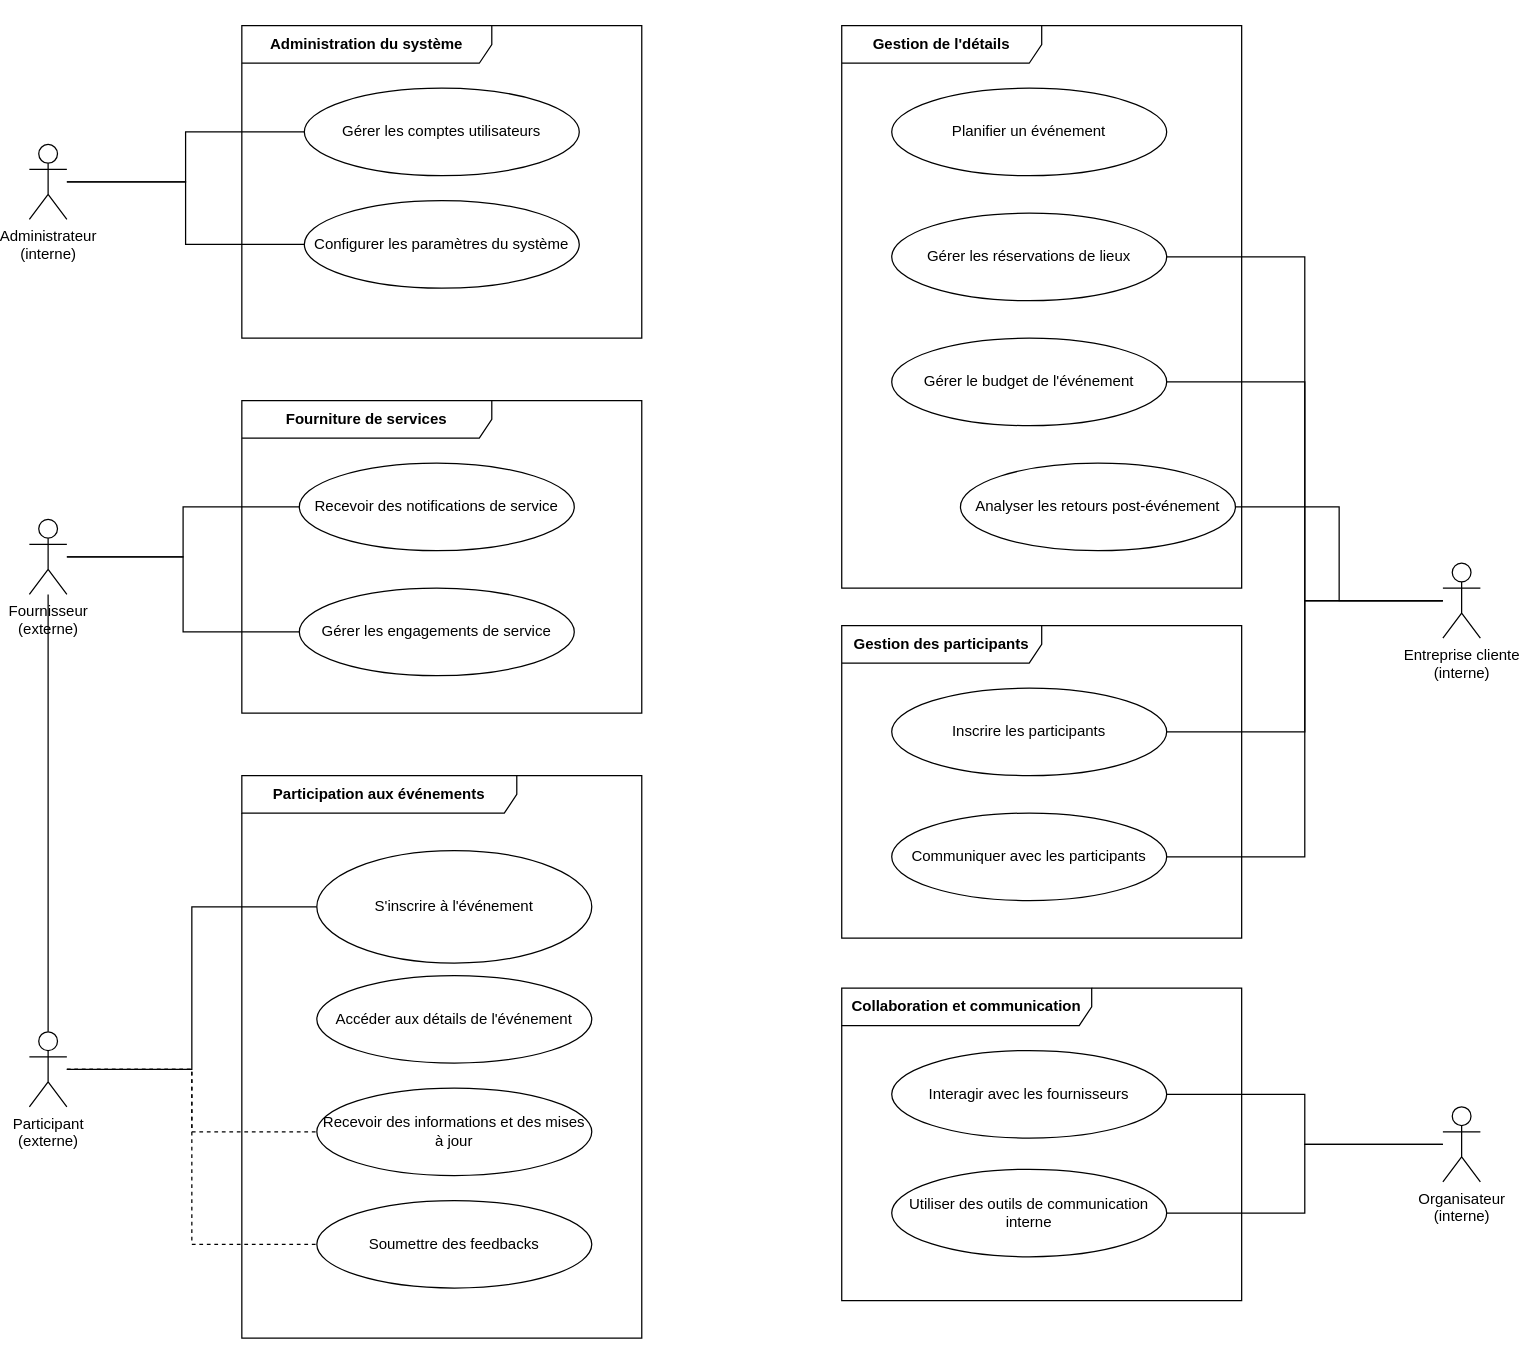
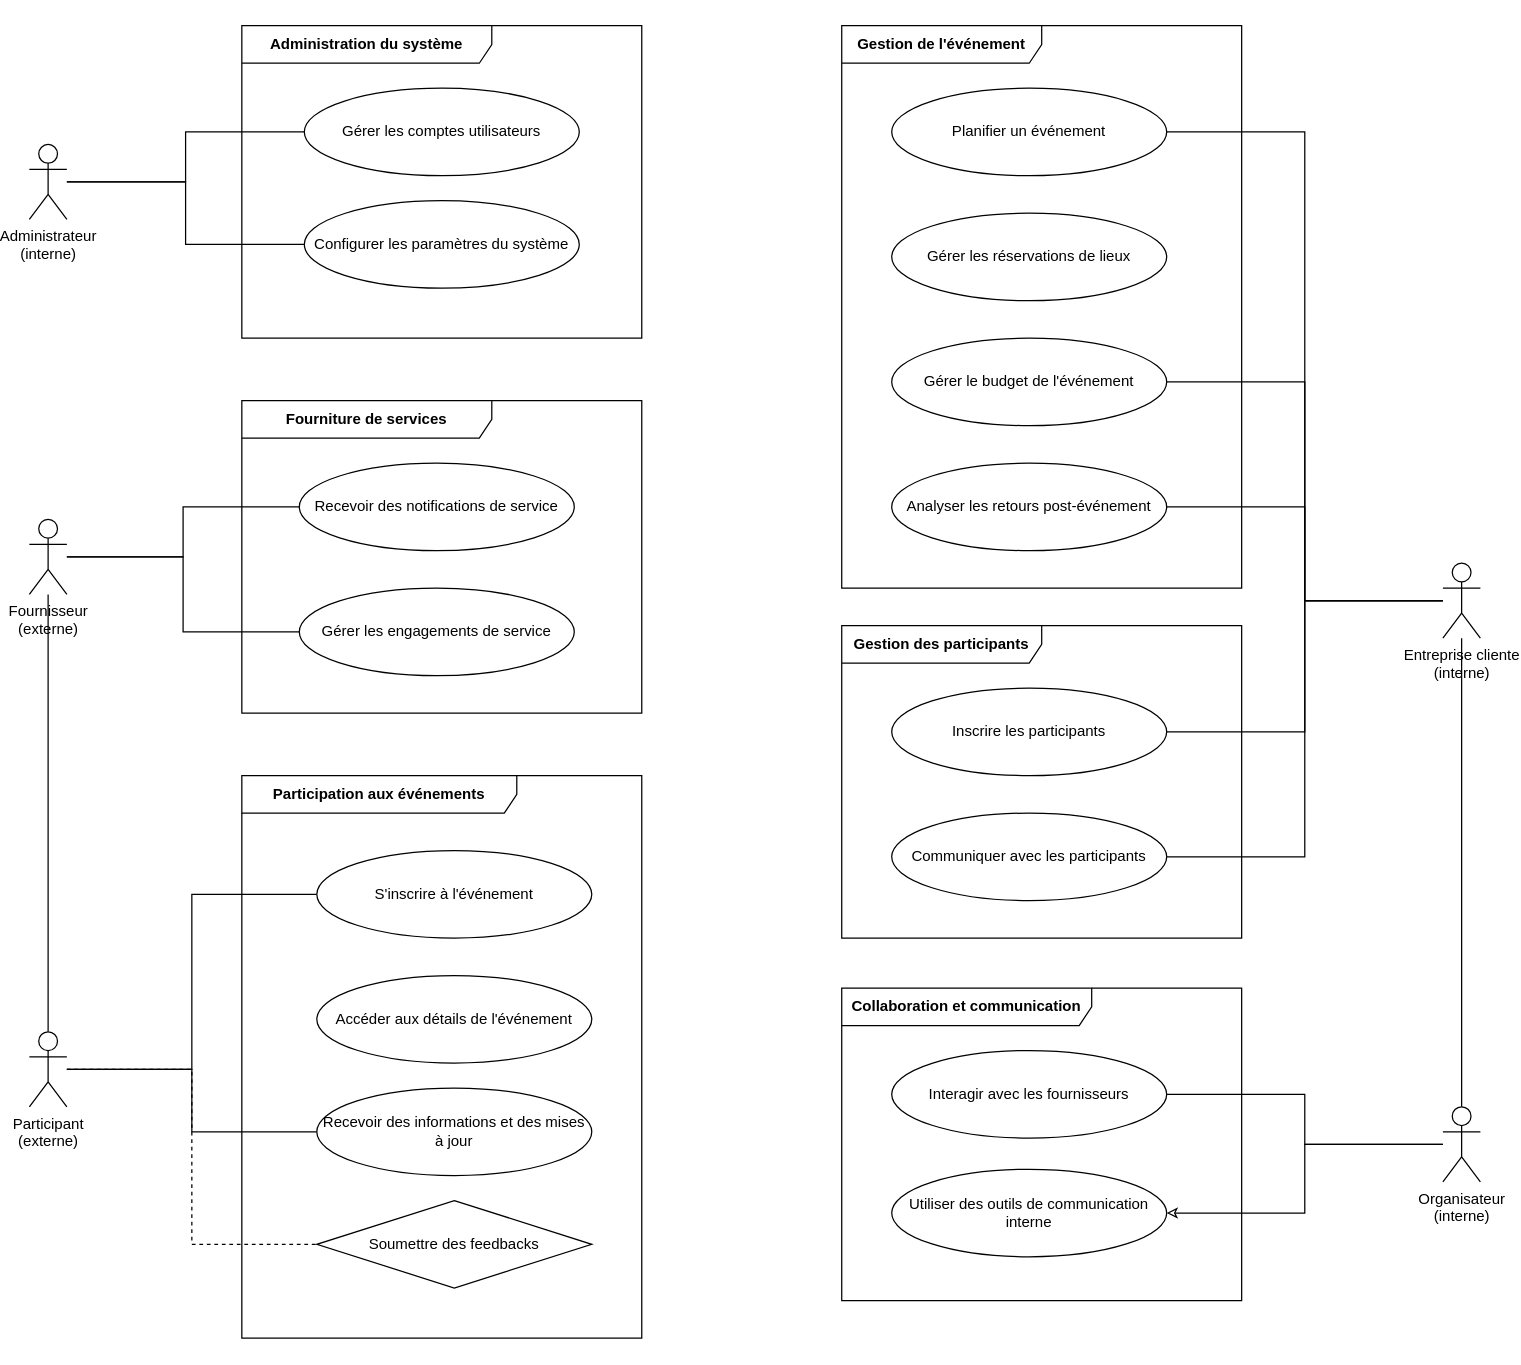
(942, 44) -> (942, 44)
none -> (1297, 132)
(1235, 257) -> (1462, 873)
(1098, 507) -> (1029, 507)
(454, 907) -> (454, 894)
(253, 1132) -> (253, 1132)
(1173, 1213) -> (1177, 1213)
(454, 1244) -> (454, 1244)
